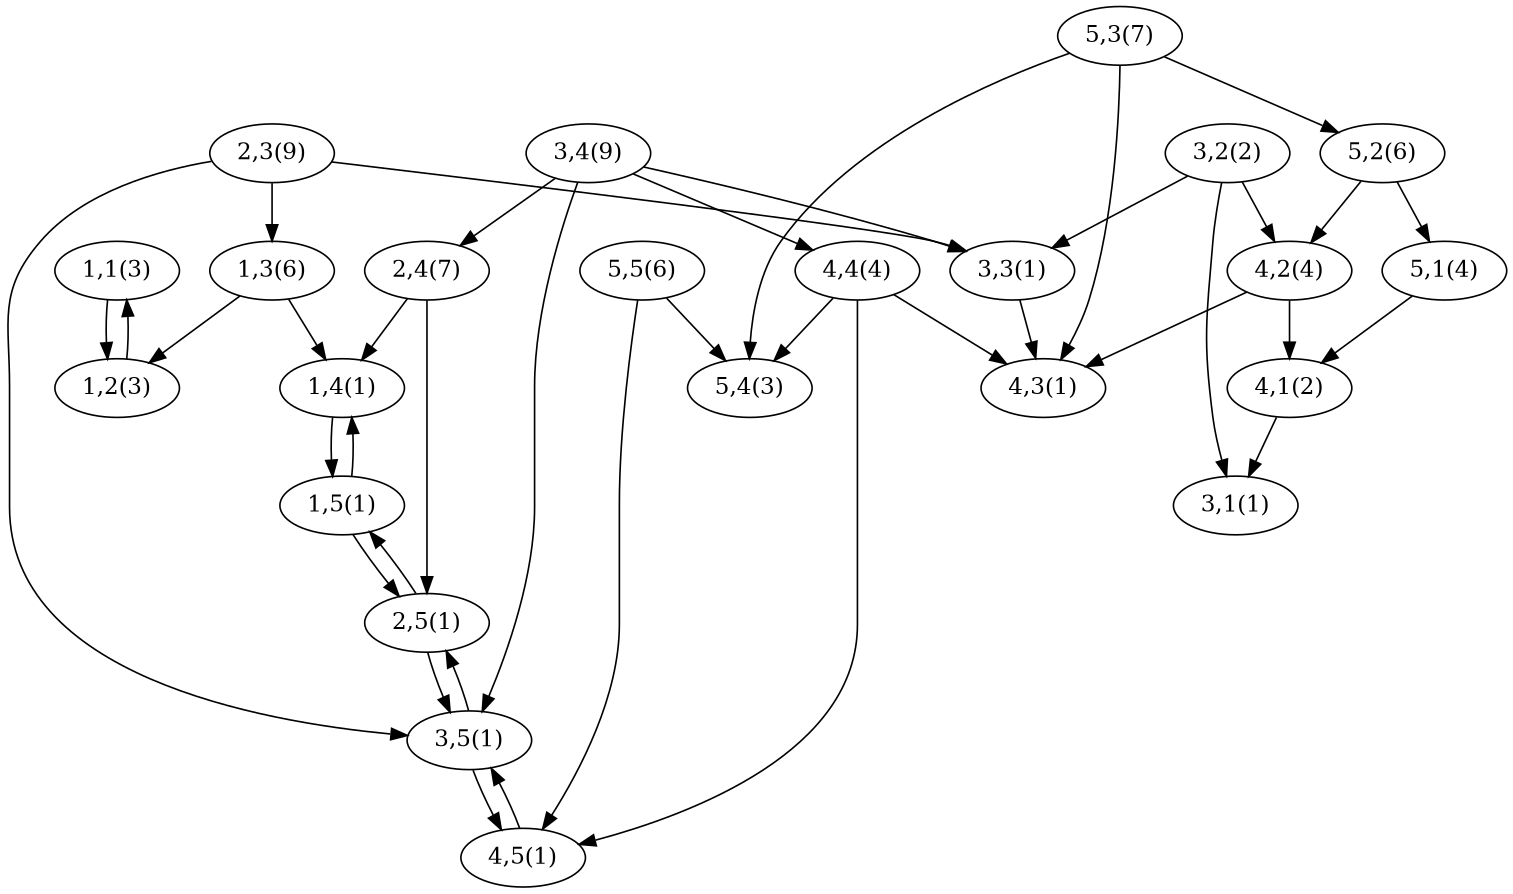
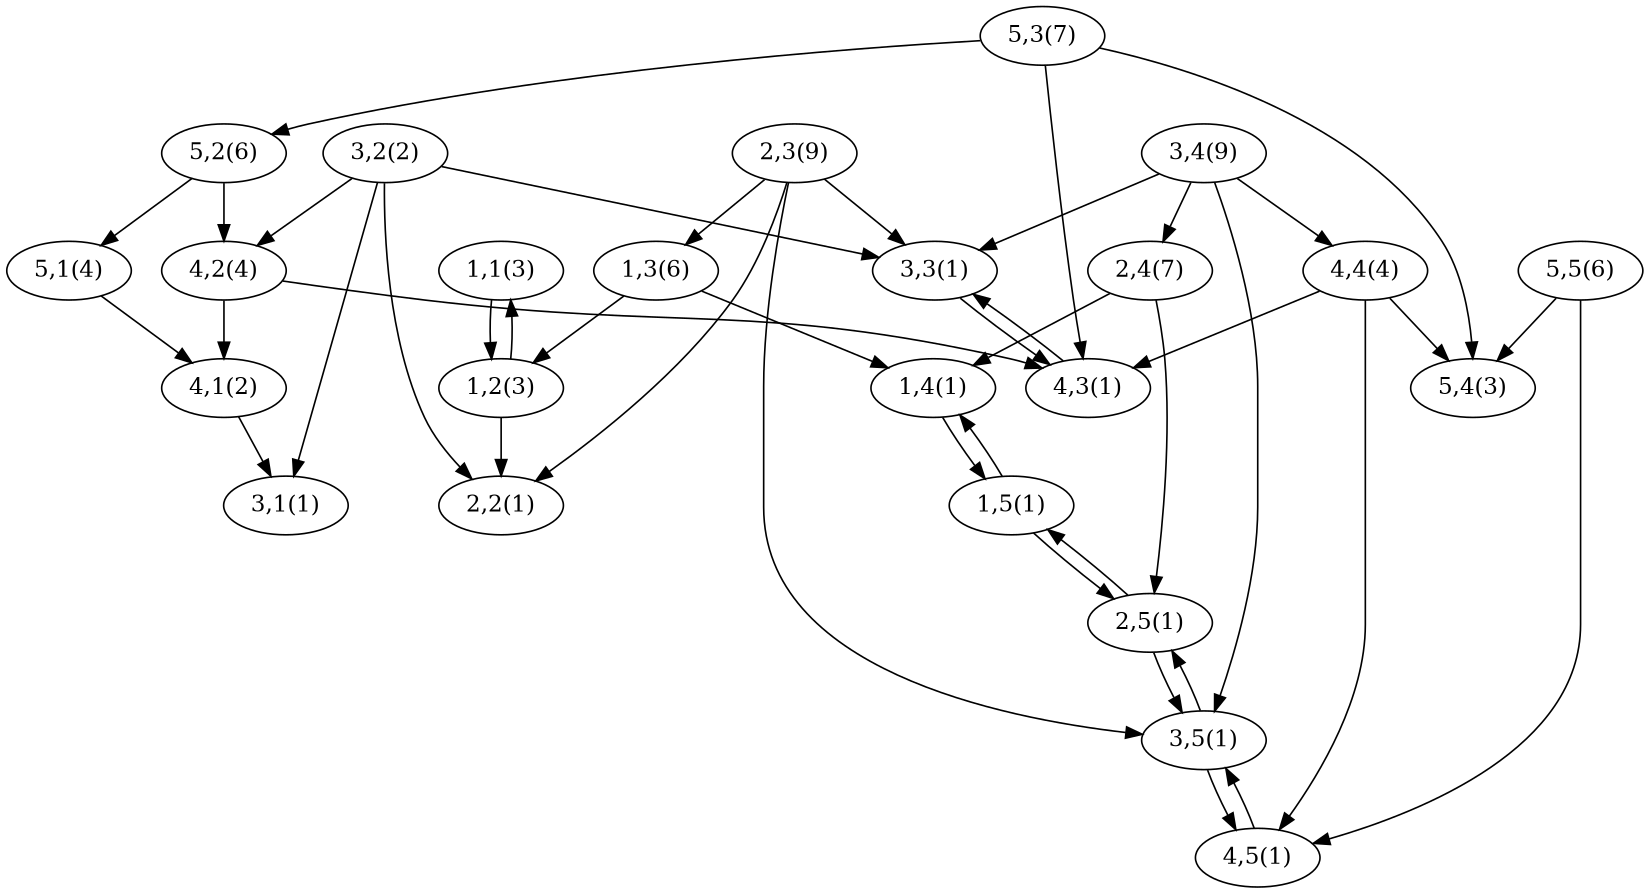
none -> (1020, 327)
none -> (501, 505)
